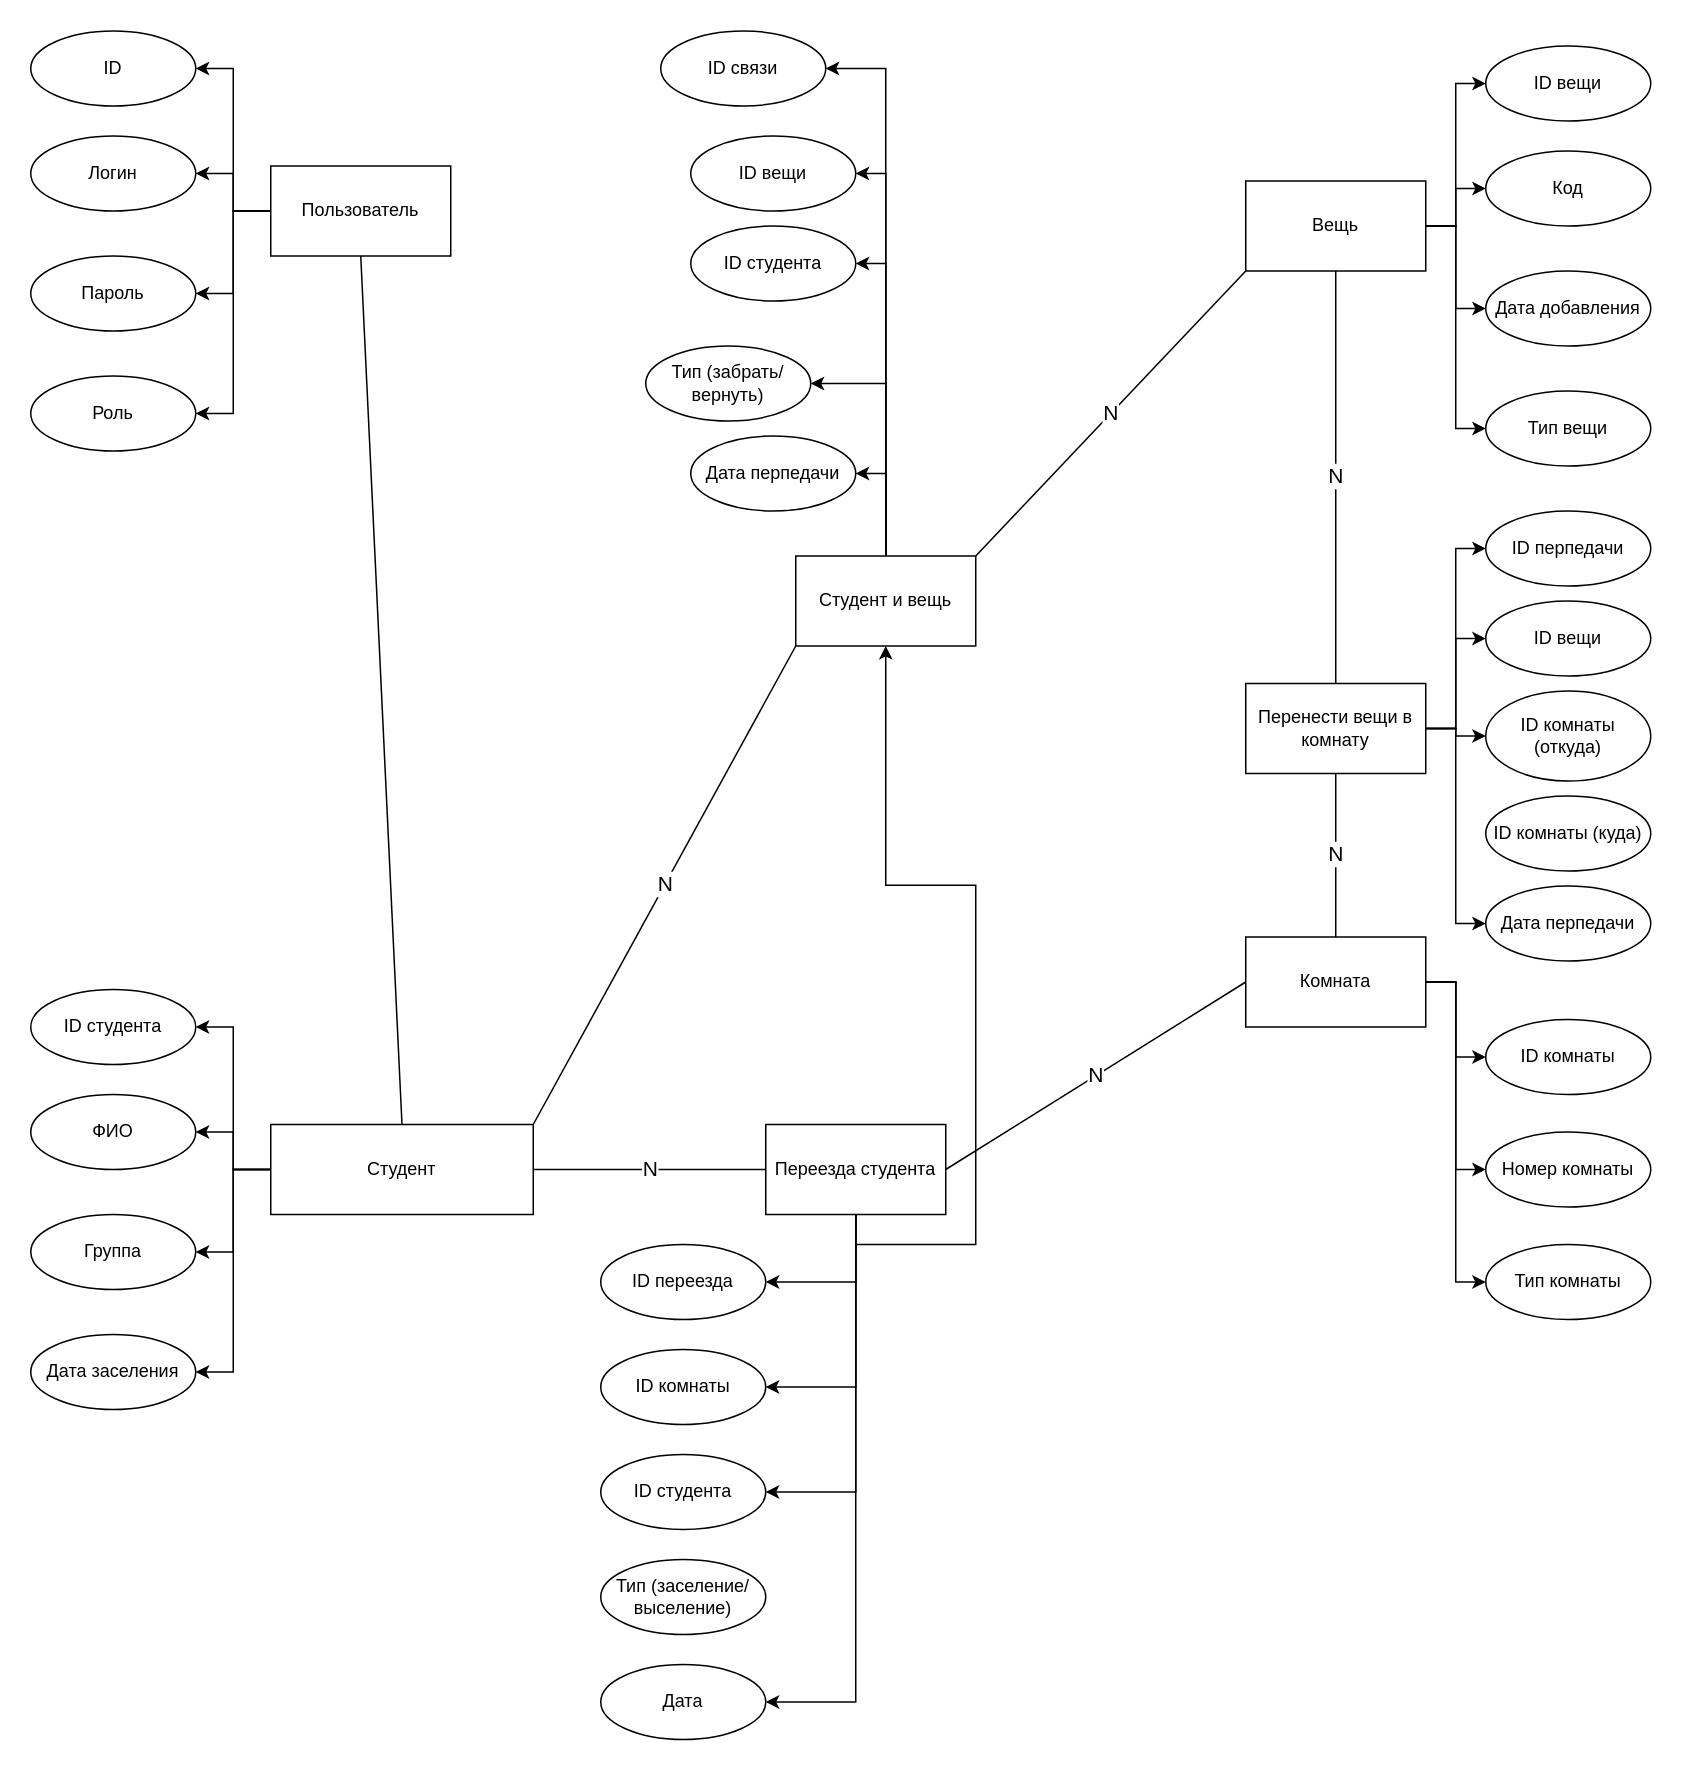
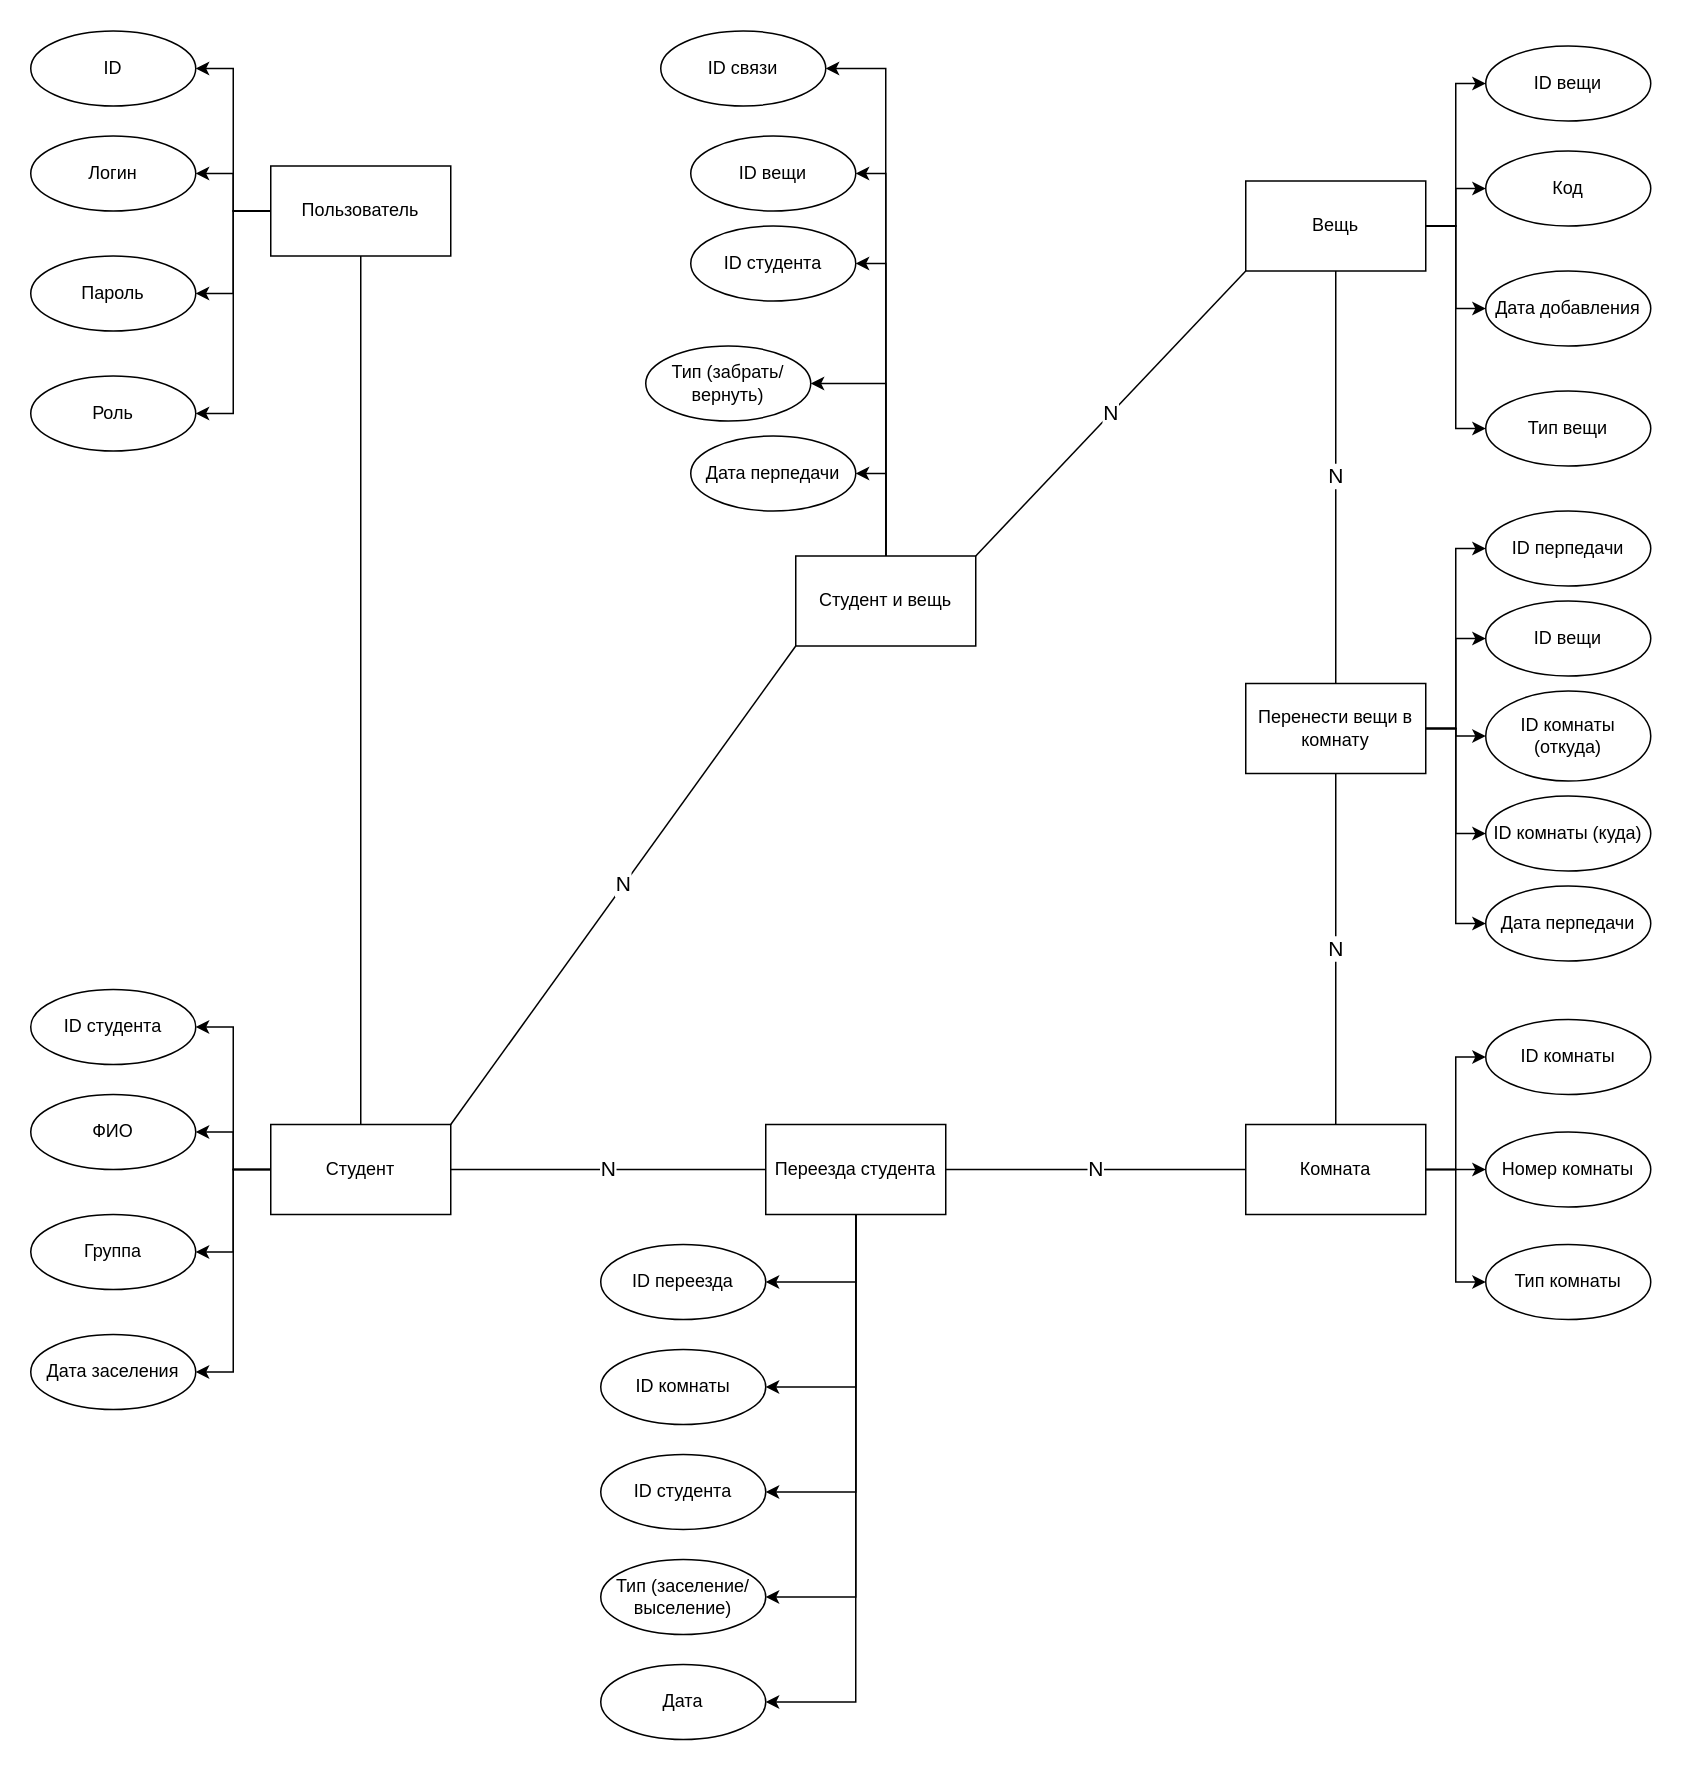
none -> (1467, 833)
(976, 964) -> (815, 1597)
(1336, 982) -> (1336, 1169)
(402, 1169) -> (361, 1169)
